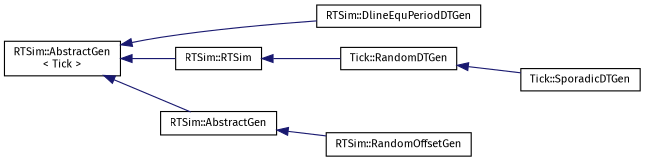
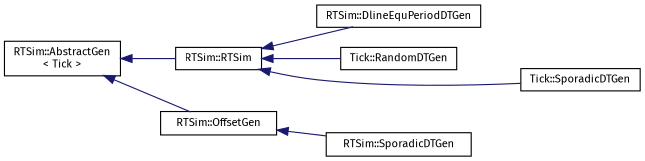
(224, 29) -> (313, 36)
(495, 70) -> (395, 85)
(219, 123) -> (219, 123)
(399, 144) -> (399, 144)
